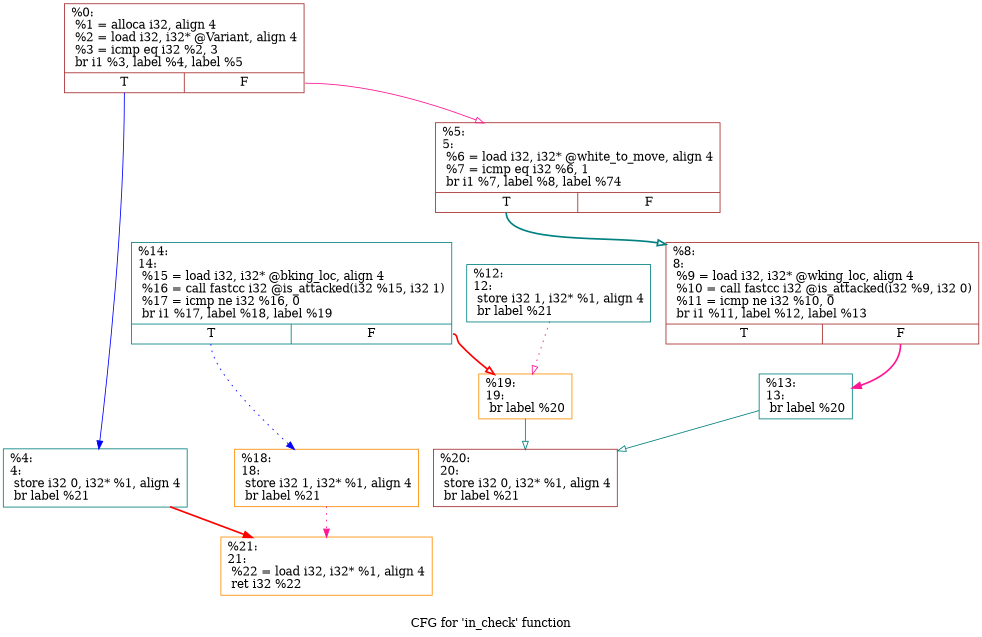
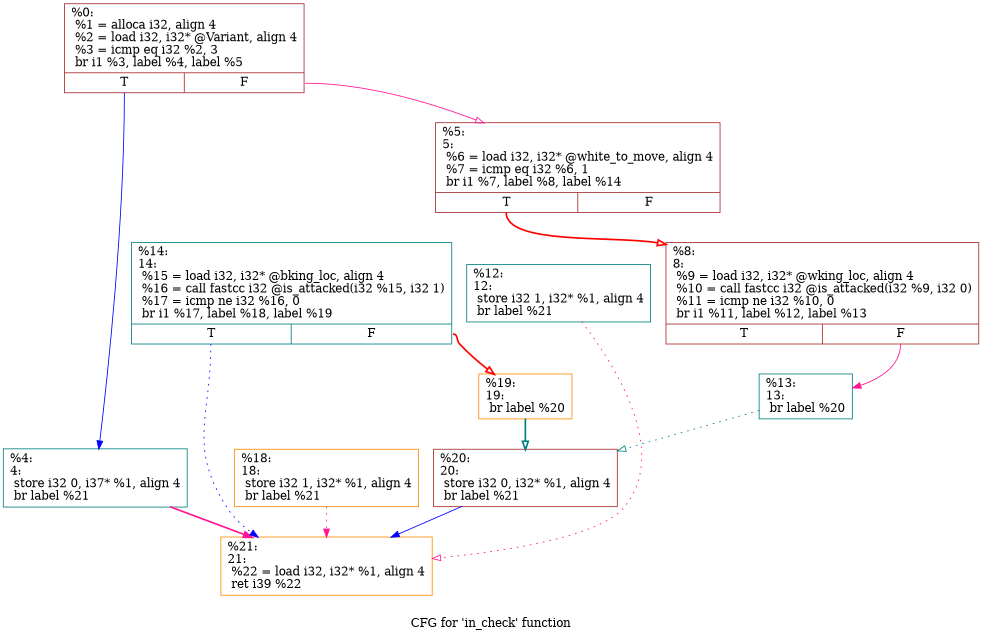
(532, 182) -> (532, 182)
(577, 238) -> (577, 238)
(542, 344) -> (627, 502)
(888, 371) -> (888, 371)
(243, 398) -> (204, 445)
(525, 430) -> (525, 430)
(692, 430) -> (692, 430)
(95, 484) -> (95, 484)
none -> (430, 520)
(207, 521) -> (207, 521)
(265, 584) -> (265, 584)
